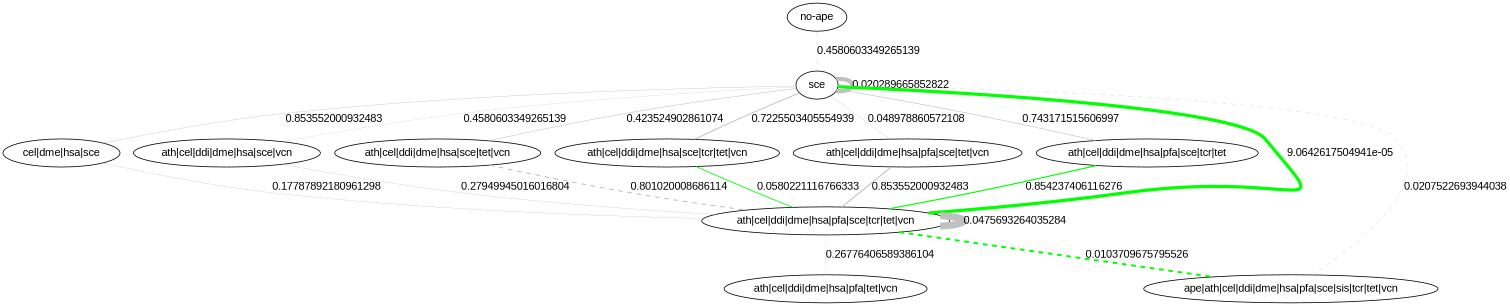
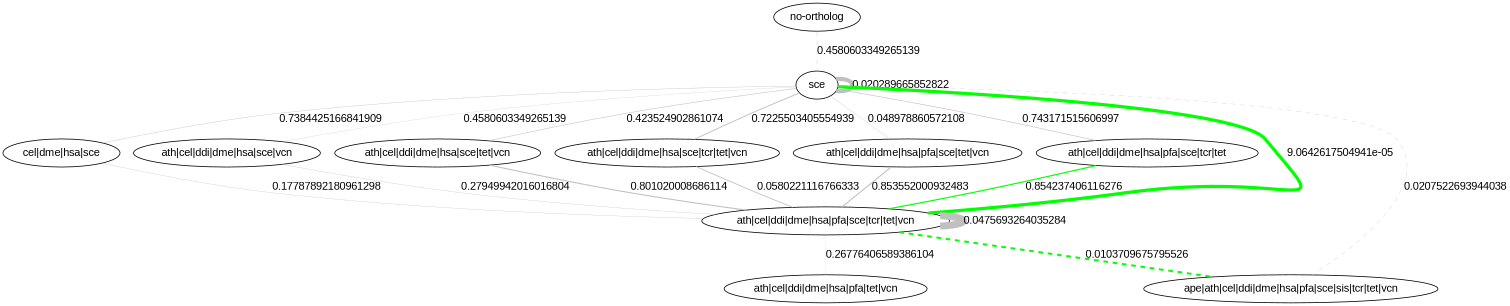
(817, 17) -> (817, 17)
(334, 119) -> (331, 119)
(515, 187) -> (515, 187)
(744, 187) -> (744, 187)
(617, 190) -> (617, 190)
